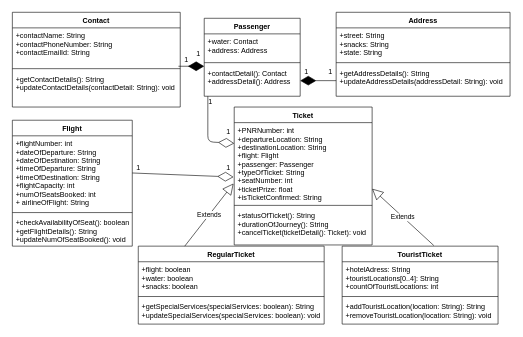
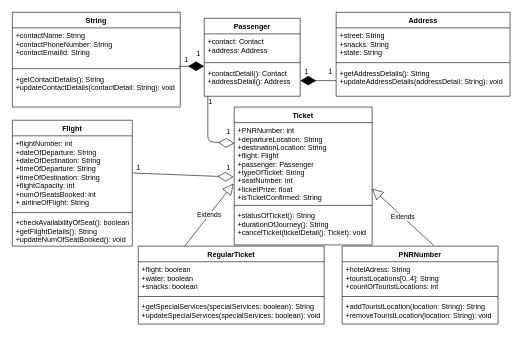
(96, 20) -> (96, 20)
(236, 42) -> (240, 42)
(420, 254) -> (420, 254)
